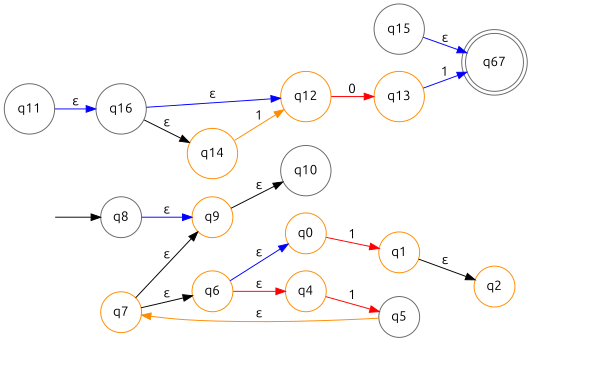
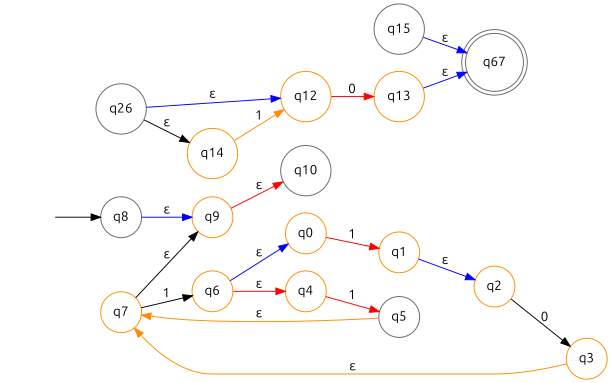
(445, 72) -> (445, 72)
(29, 109) -> none
(121, 109) -> (121, 109)
(253, 197) -> (253, 197)
(442, 268) -> (442, 268)
(167, 294) -> (167, 294)
none -> (587, 359)
